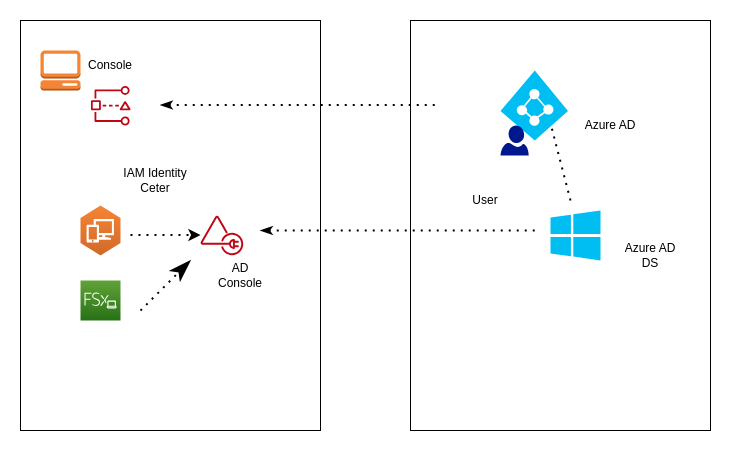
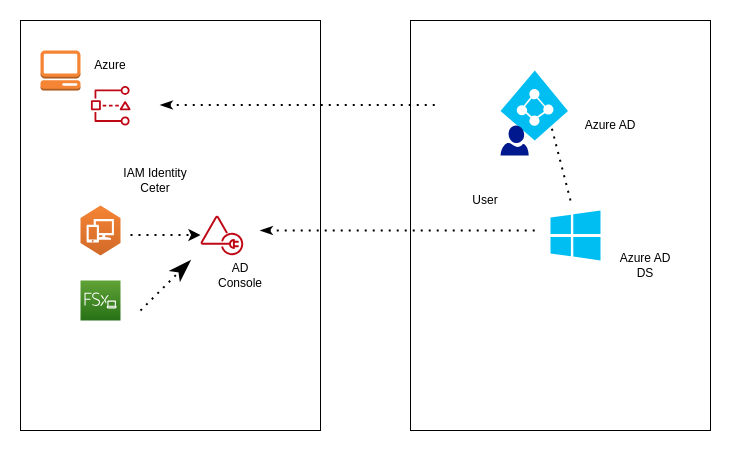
(111, 66) -> (111, 66)
(651, 256) -> (646, 266)
